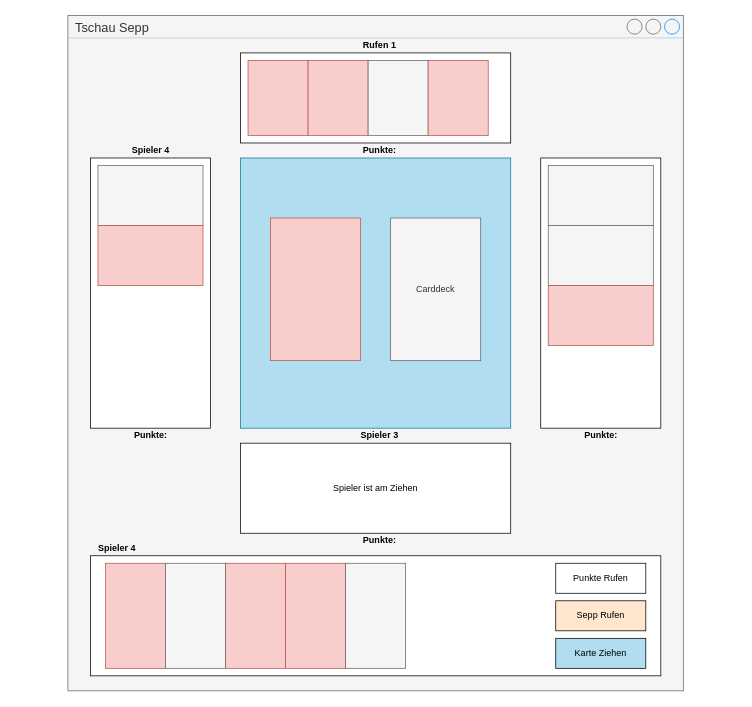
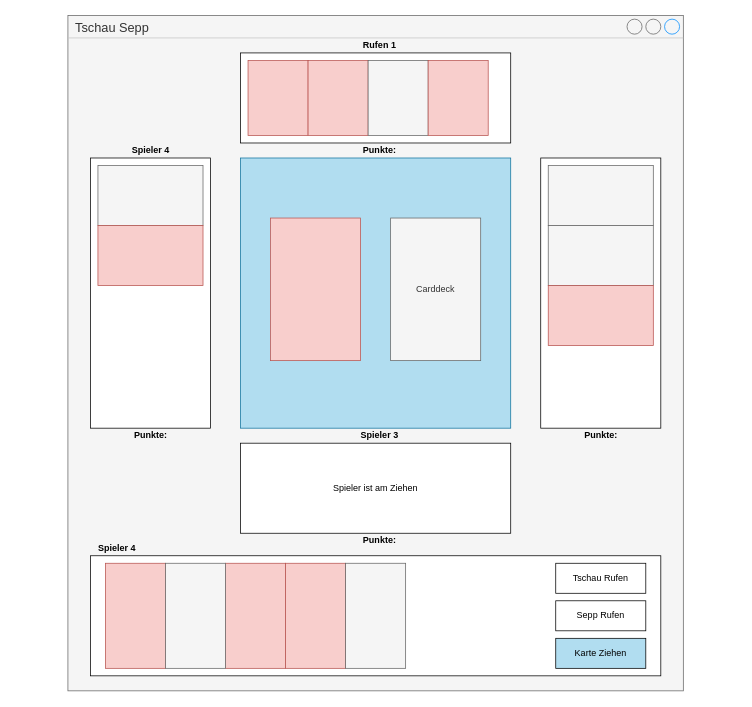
(600, 578) -> (600, 578)
(600, 615) -> (600, 615)
